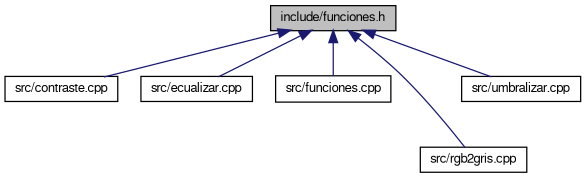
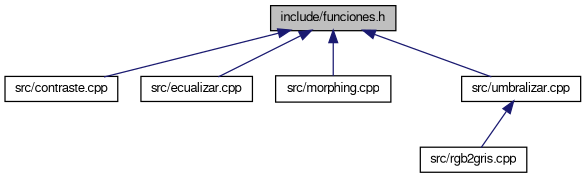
(333, 89) -> (333, 89)
(415, 89) -> (494, 130)
